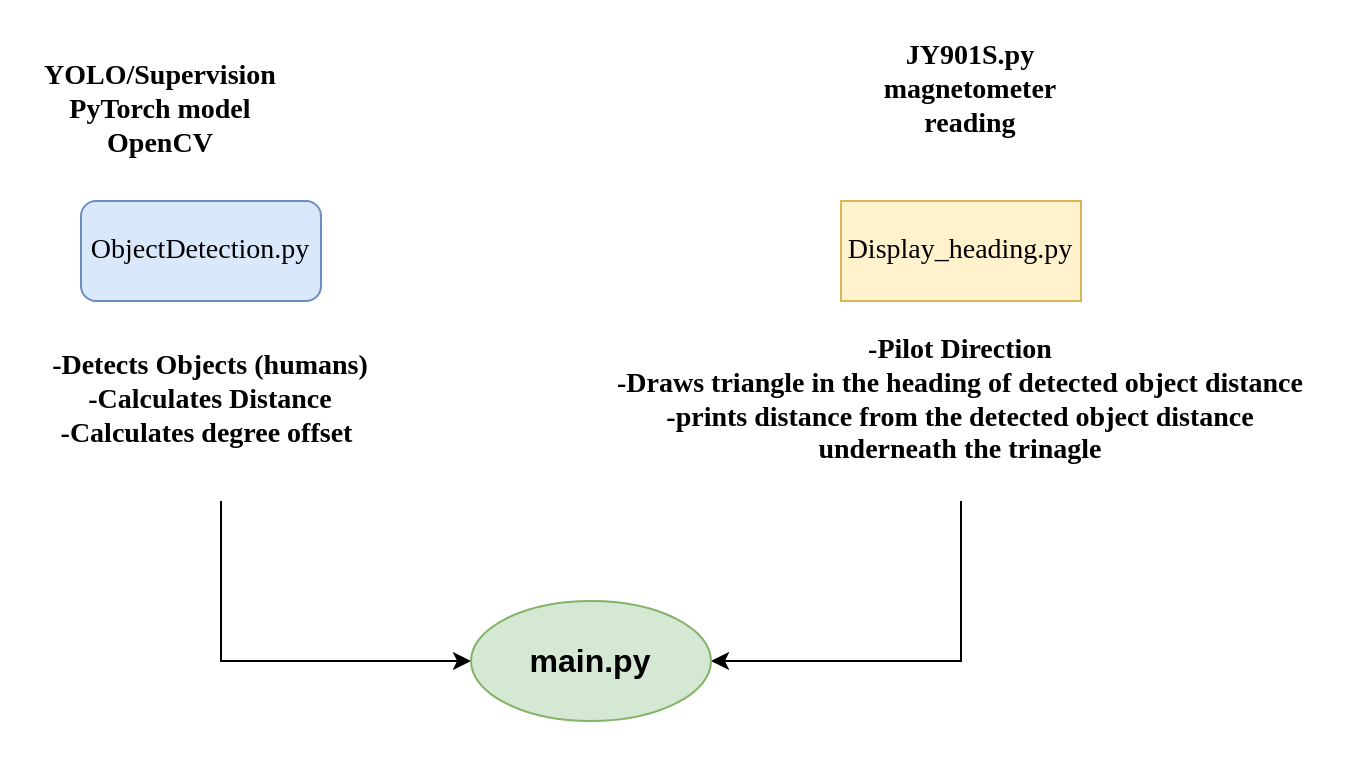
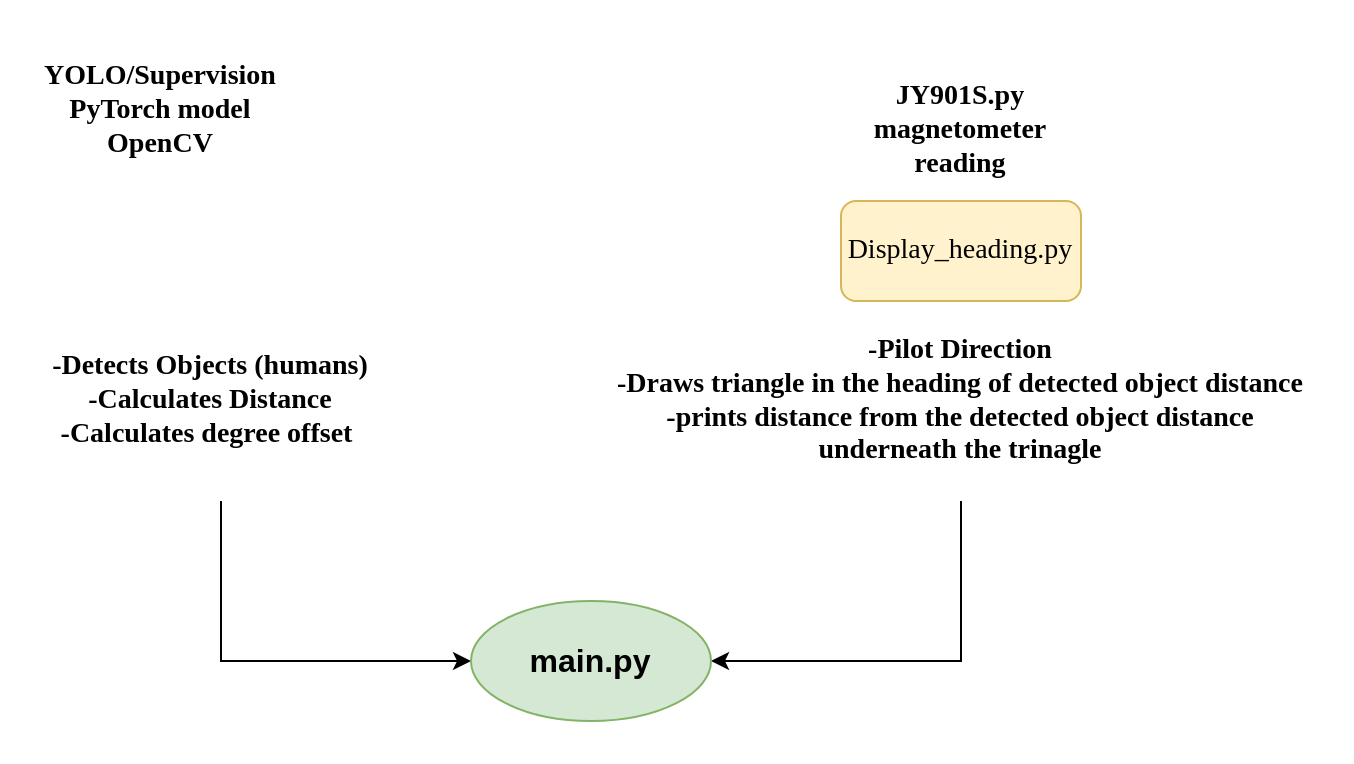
(971, 91) -> (961, 131)
(201, 251) -> none
(961, 251) -> (961, 251)
